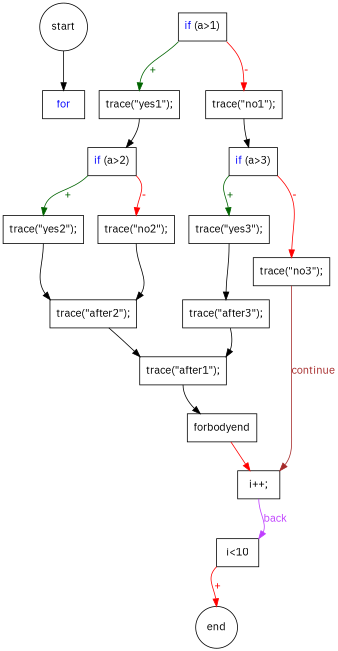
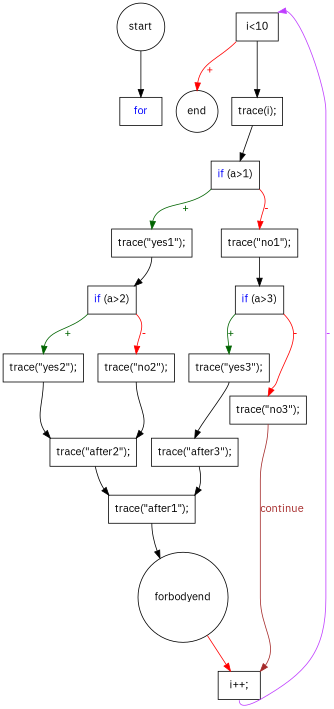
none -> (257, 111)
(222, 428) -> (183, 597)
(276, 519) -> (328, 334)
